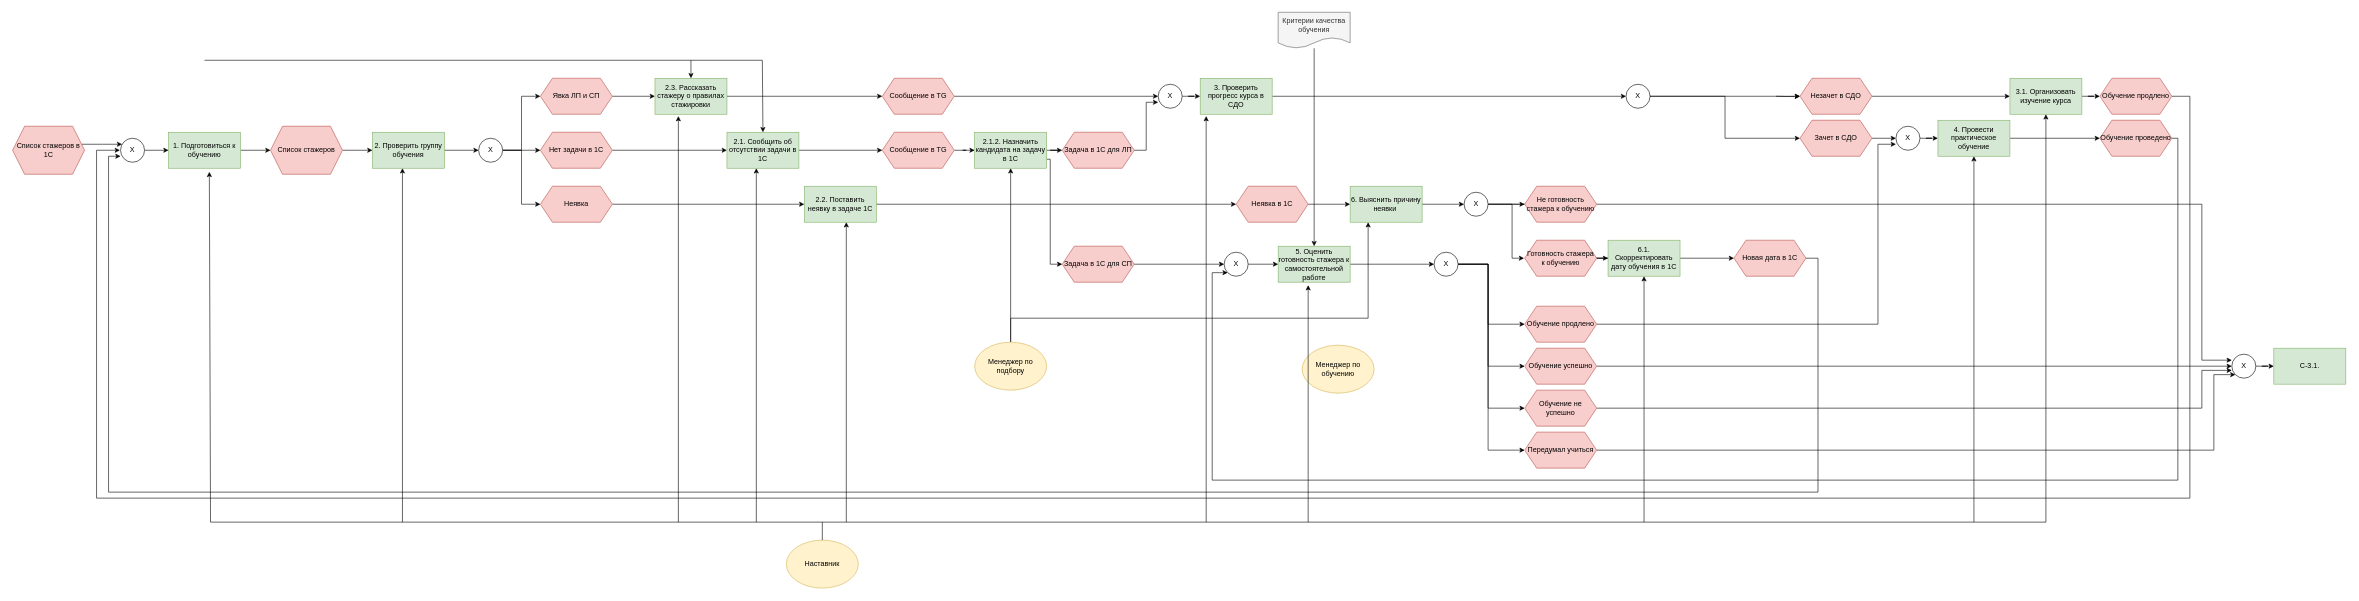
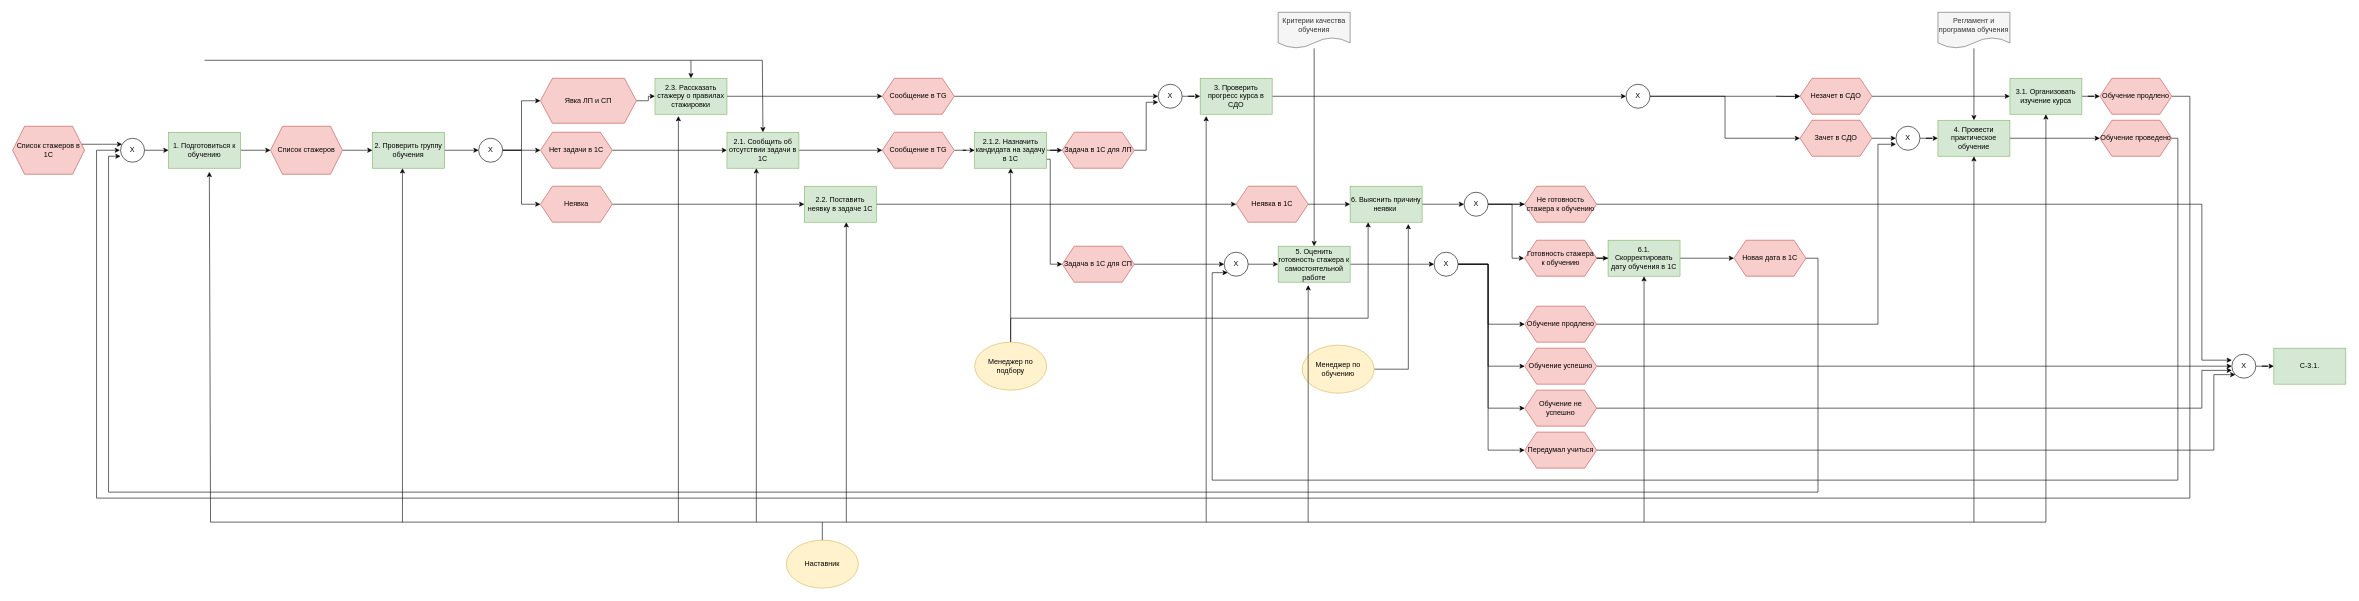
none -> (1974, 30)
(576, 96) -> (588, 101)
none -> (1974, 114)
none -> (1409, 369)
